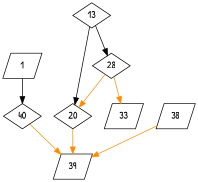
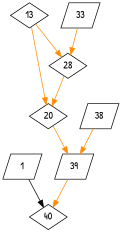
(100, 37) -> (46, 38)
(83, 62) -> (38, 62)
(117, 87) -> (75, 38)
(43, 137) -> (62, 190)
